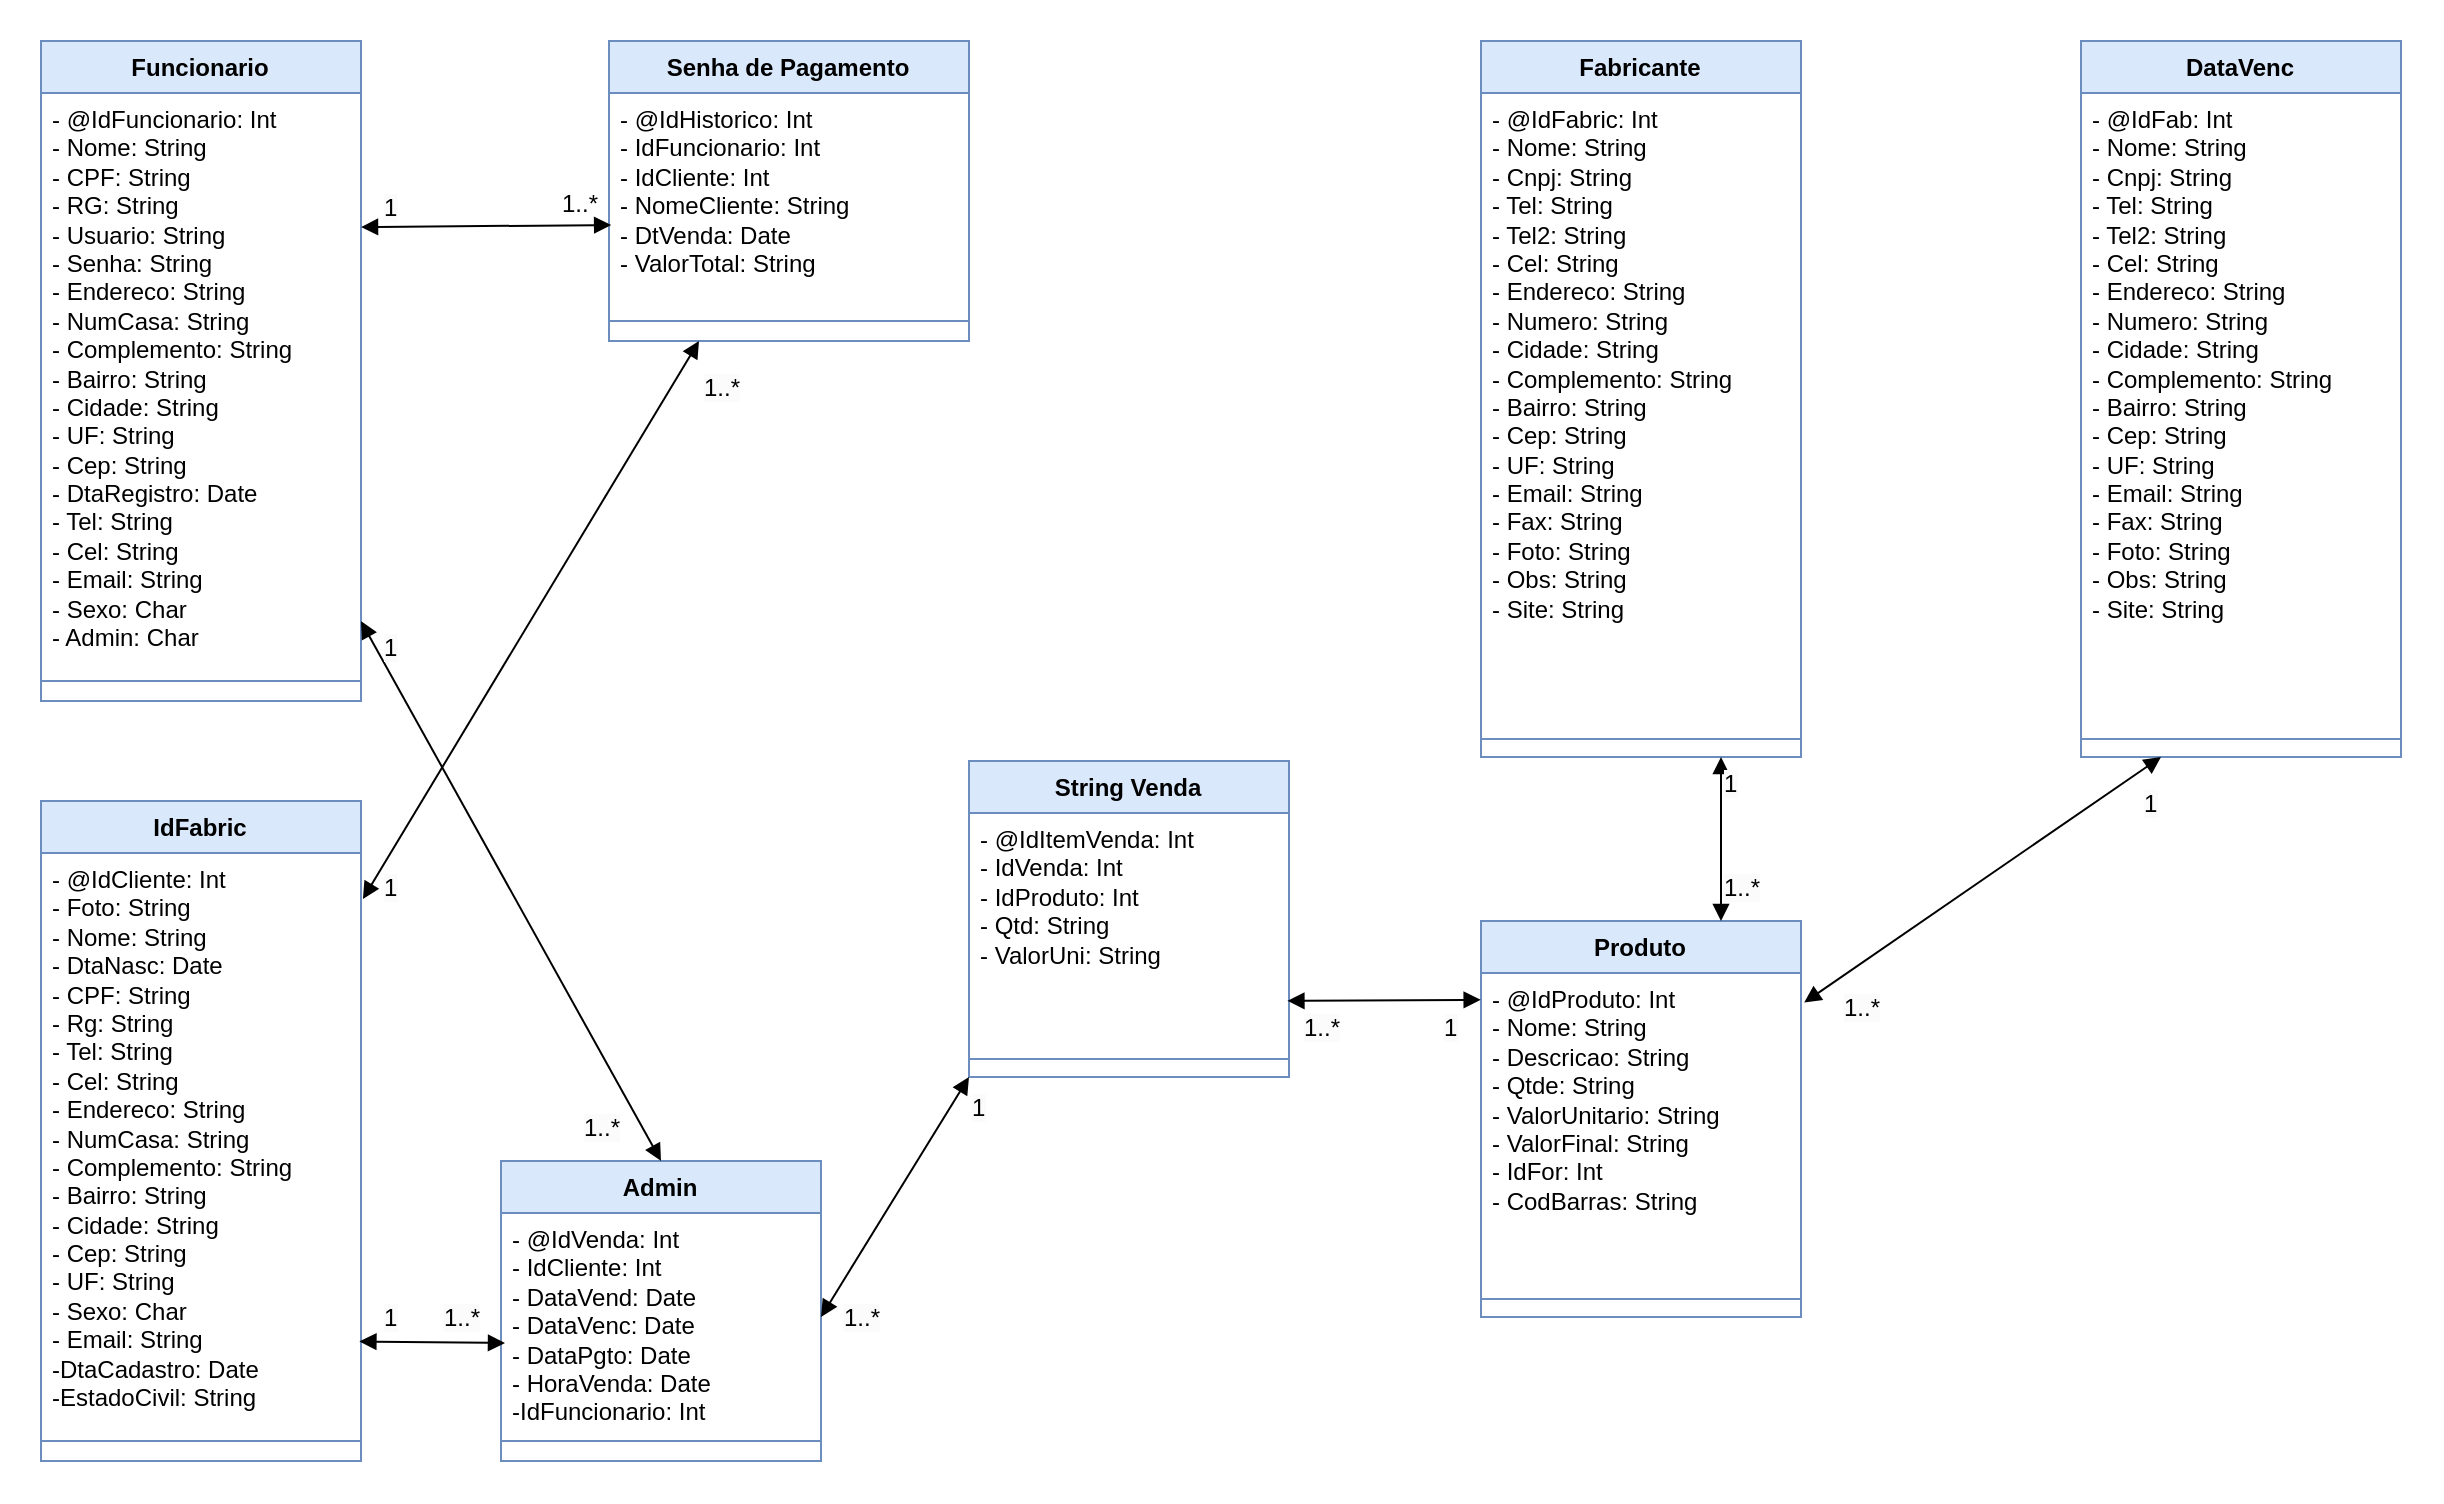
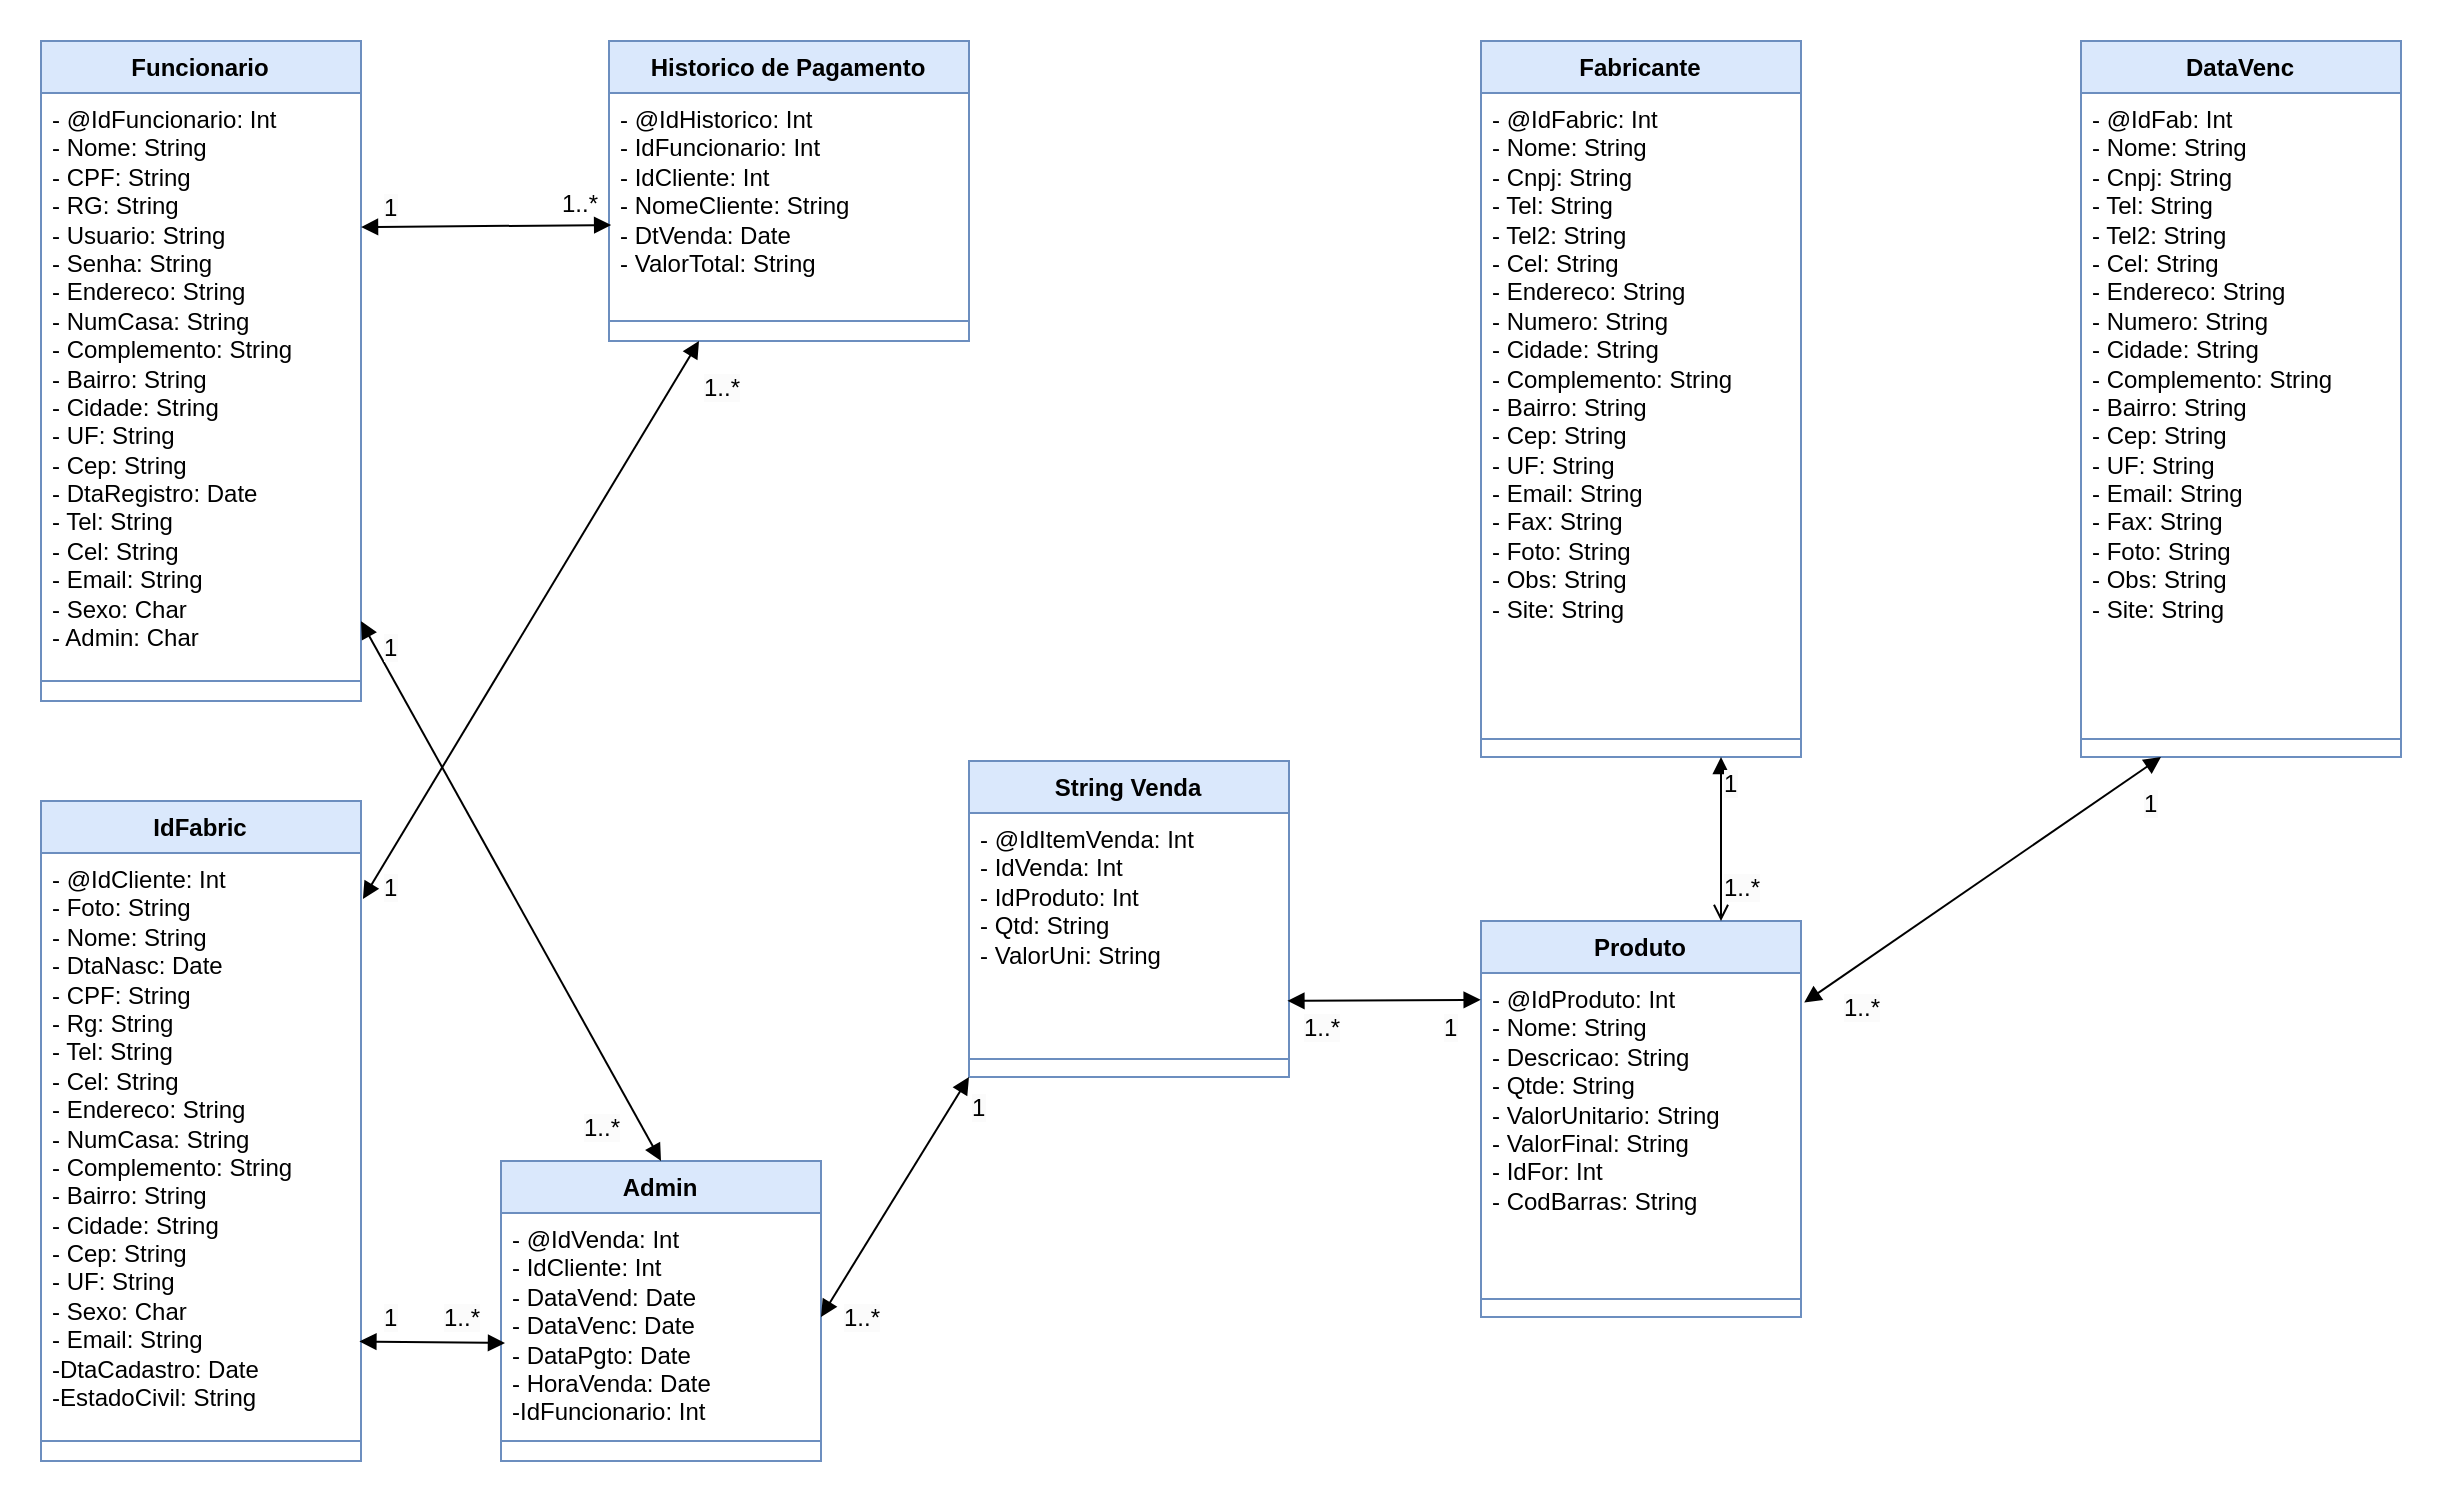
(789, 69) -> (789, 69)
(1721, 903) -> (1721, 908)
